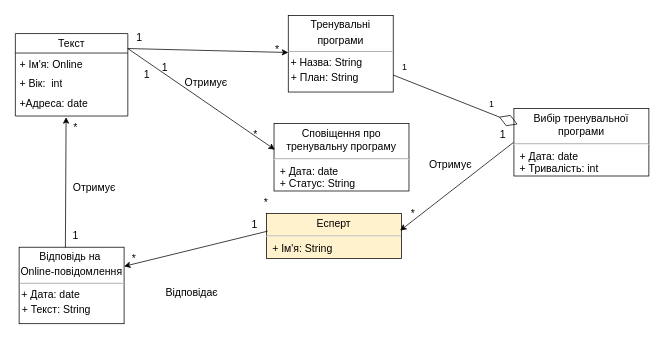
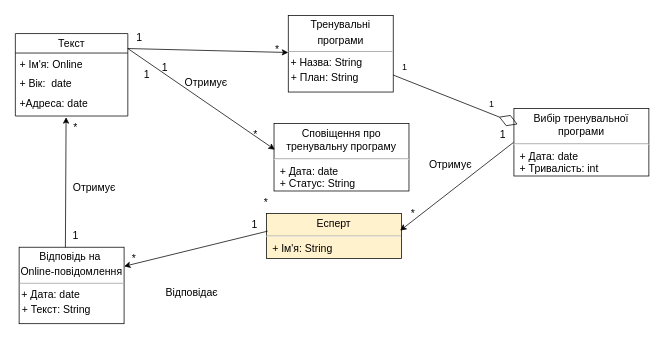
(43, 83) -> (47, 83)
